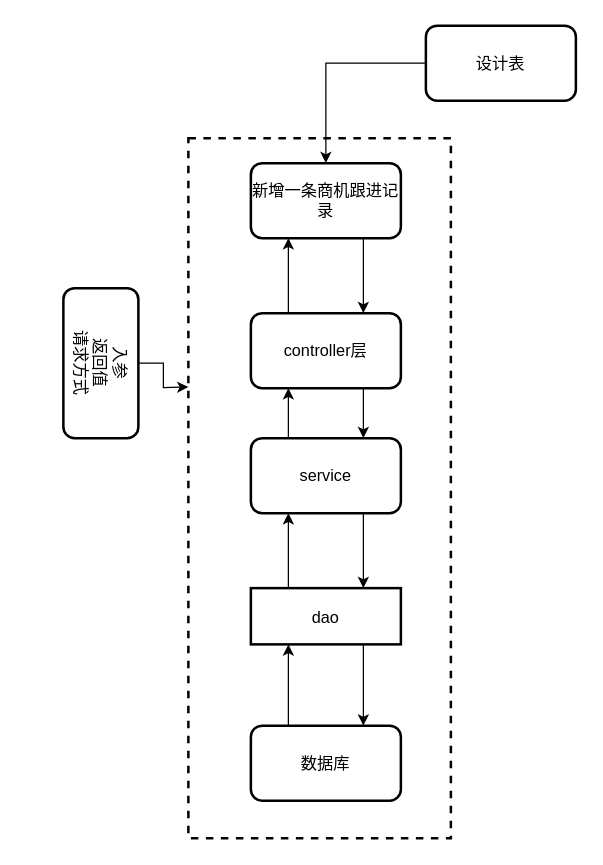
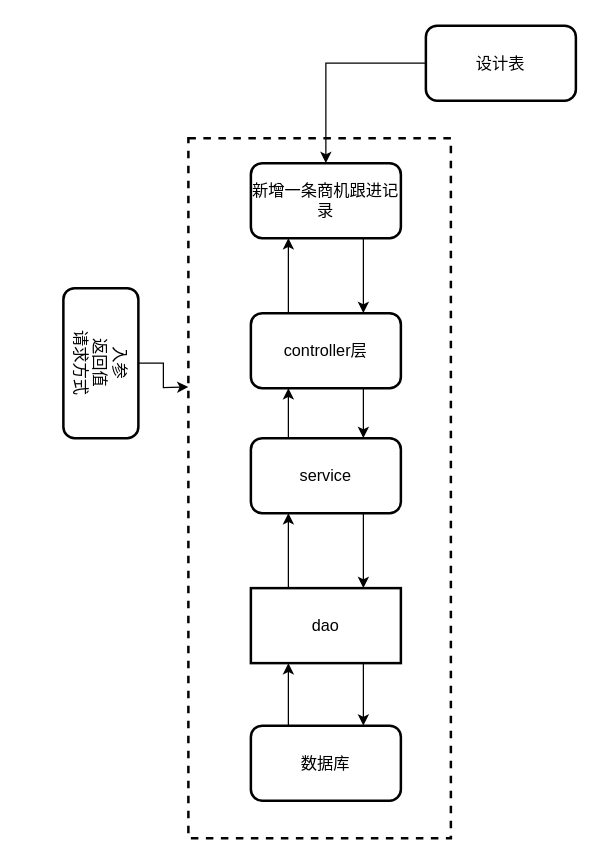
(326, 616) -> (326, 626)
